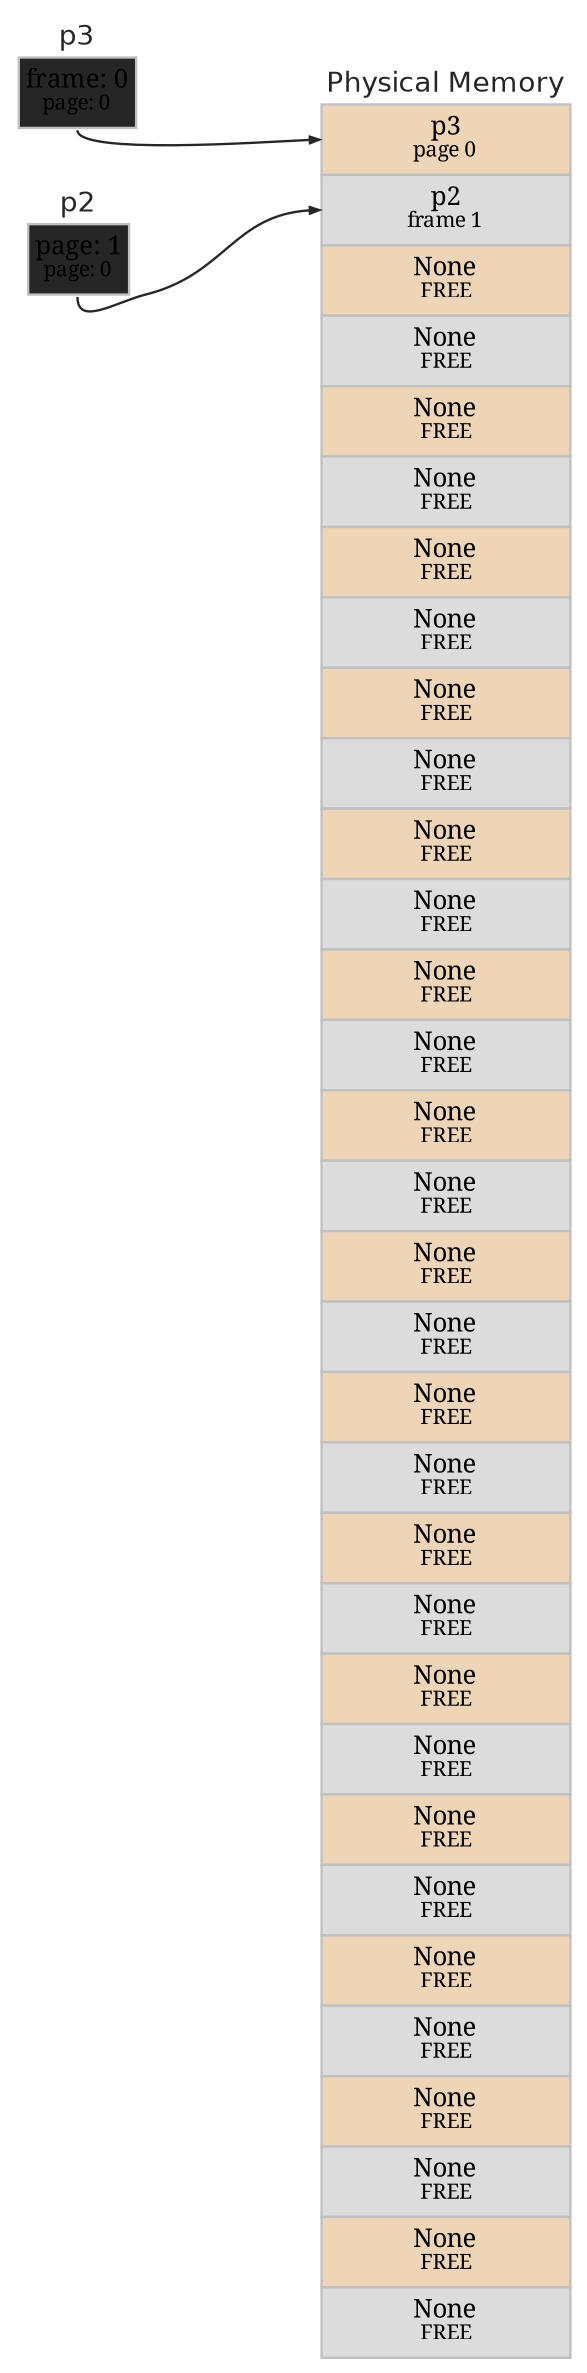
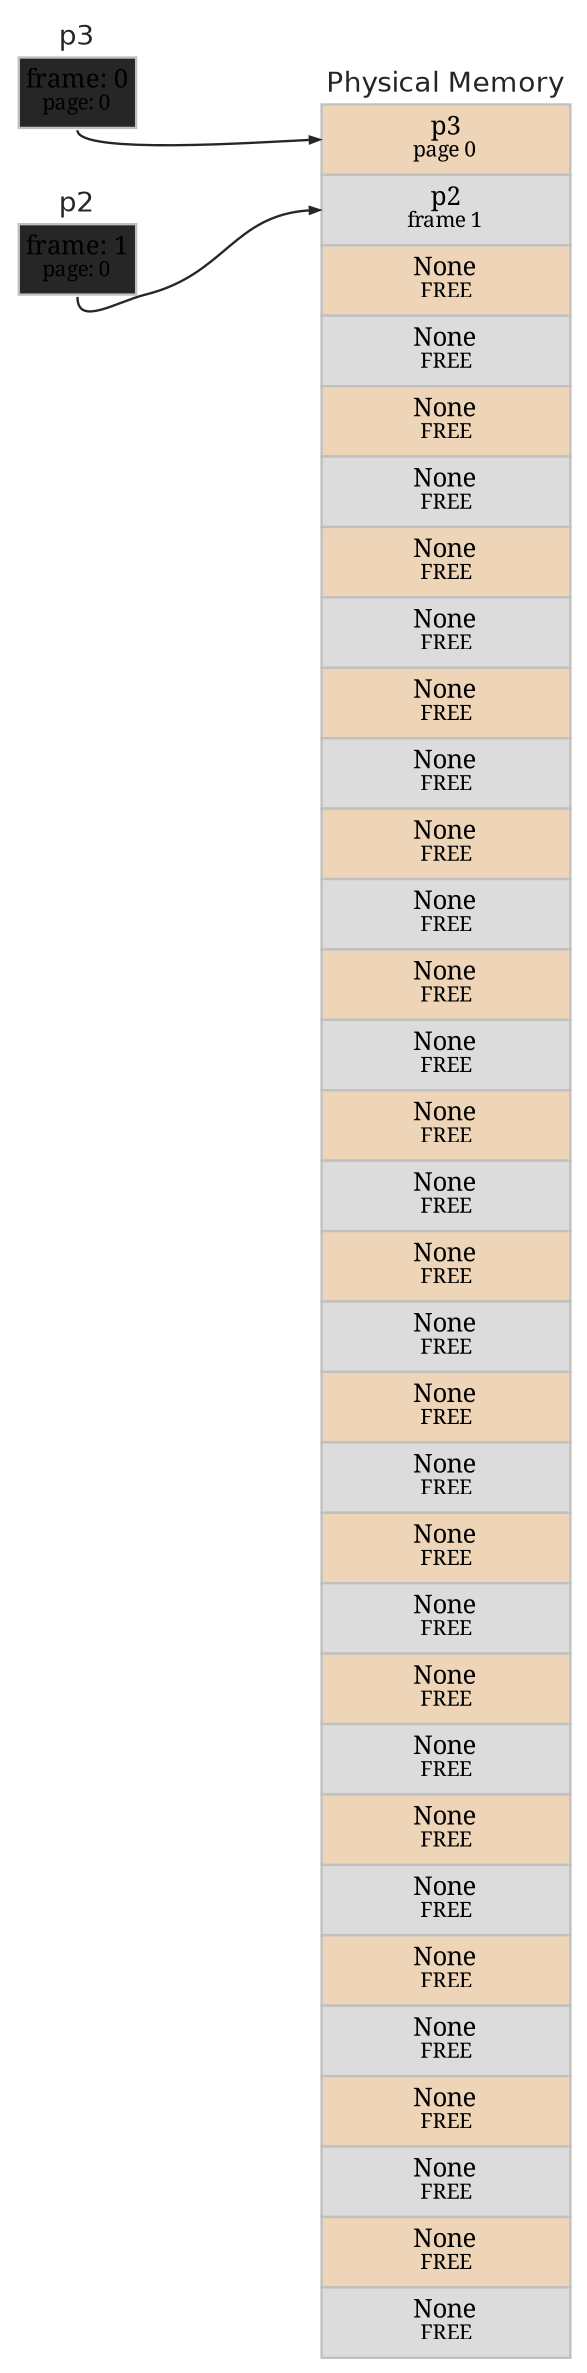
(79, 246) -> (77, 246)
